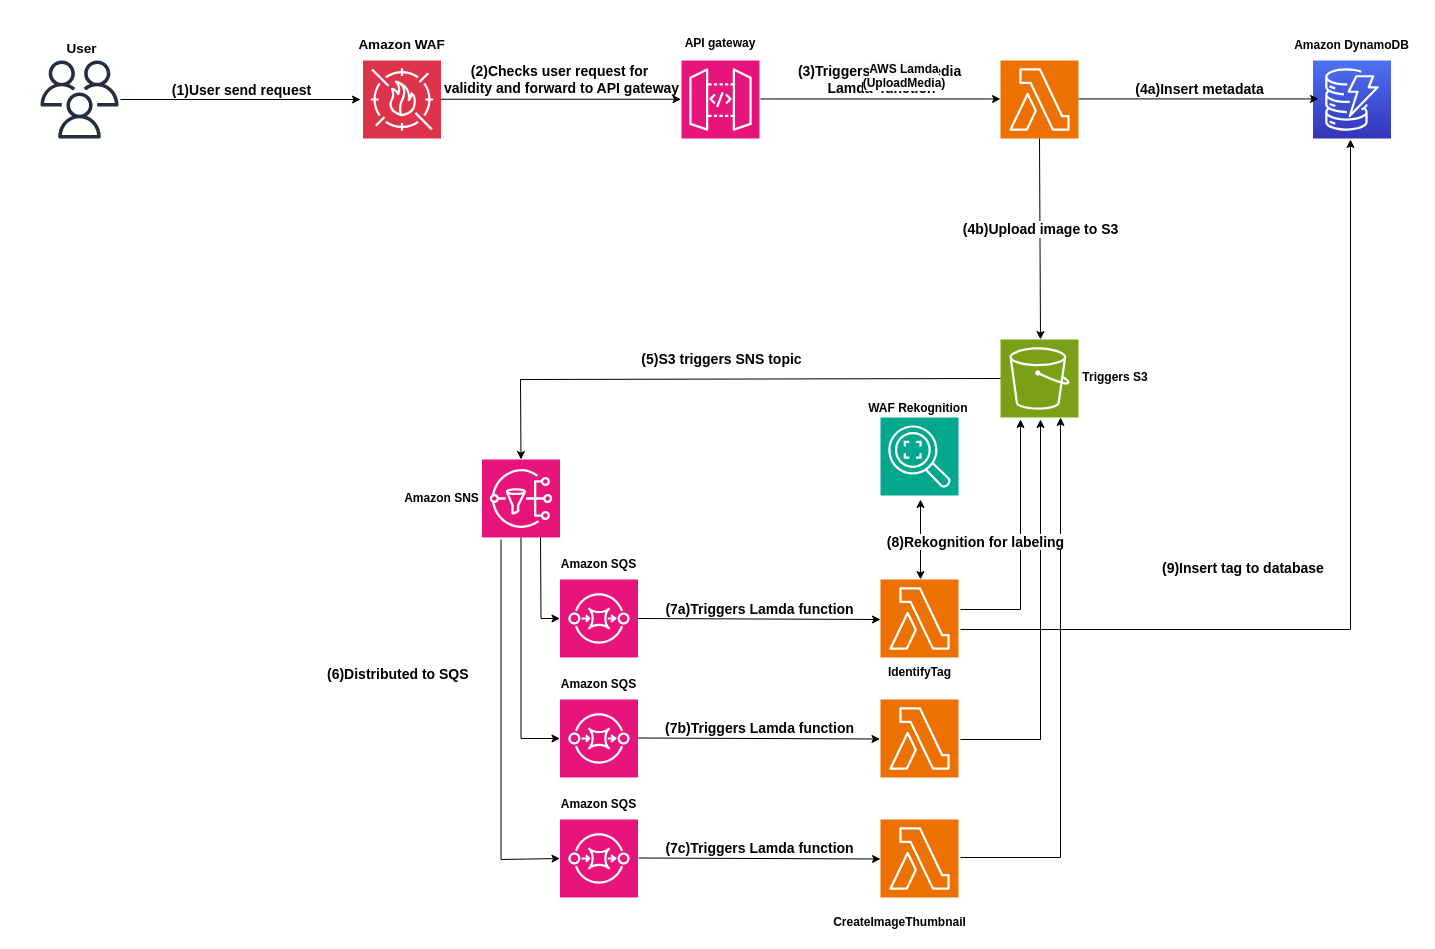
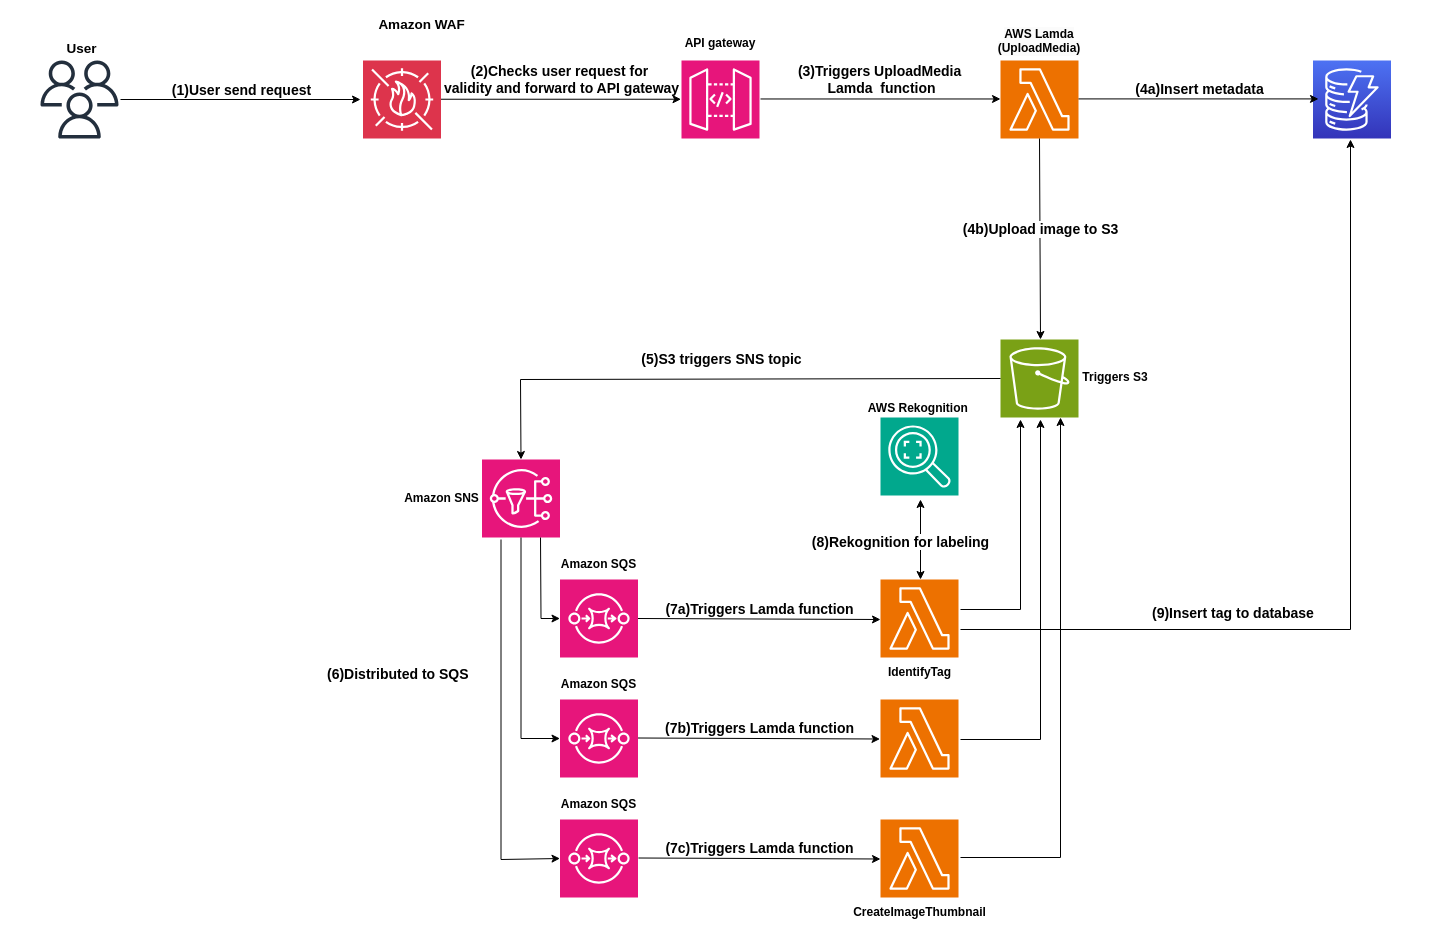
(402, 46) -> (422, 26)
(1352, 46) -> none
(905, 76) -> (1040, 41)
(920, 409) -> (920, 409)
(976, 543) -> (901, 543)
(1251, 574) -> (1241, 619)
(900, 923) -> (920, 913)
